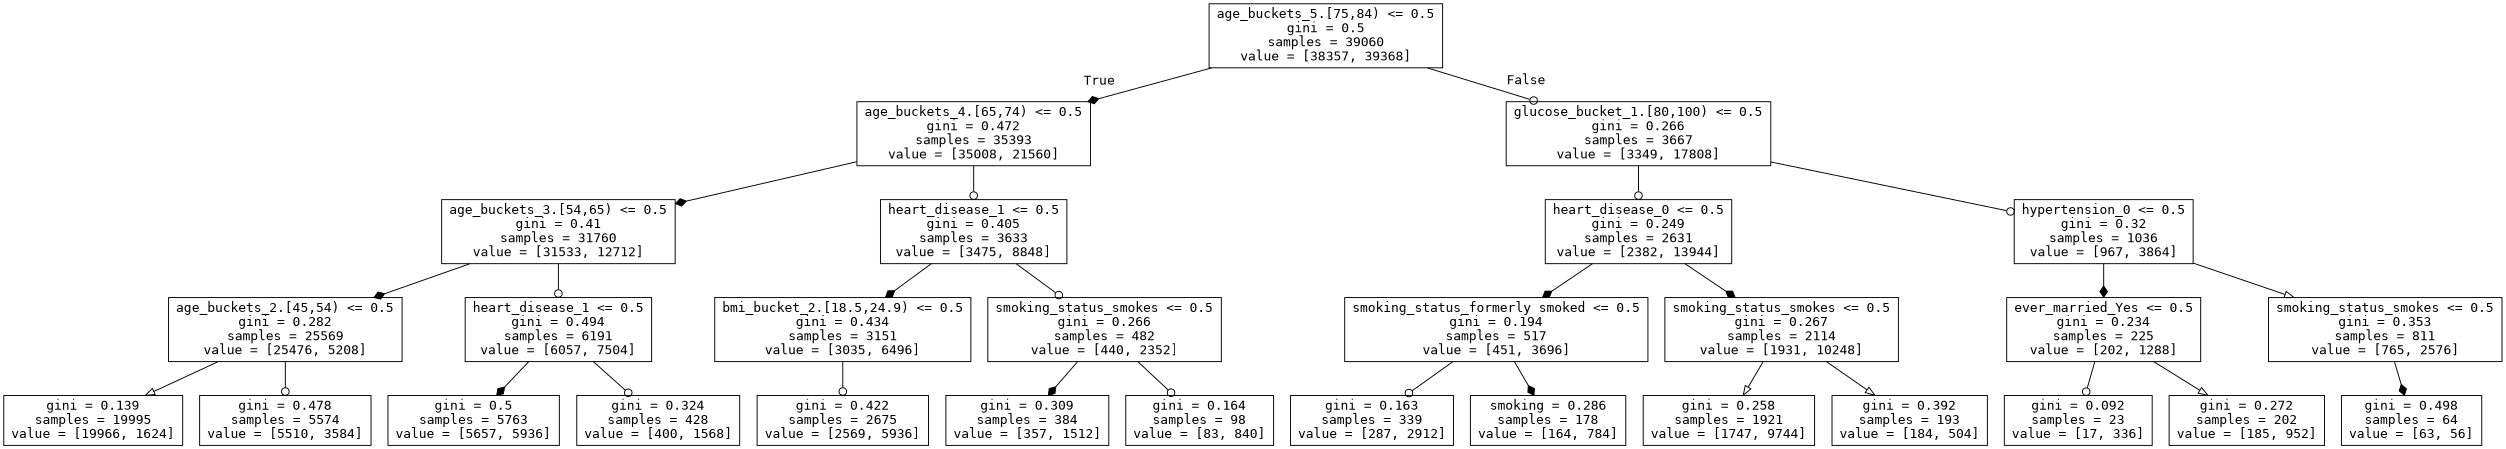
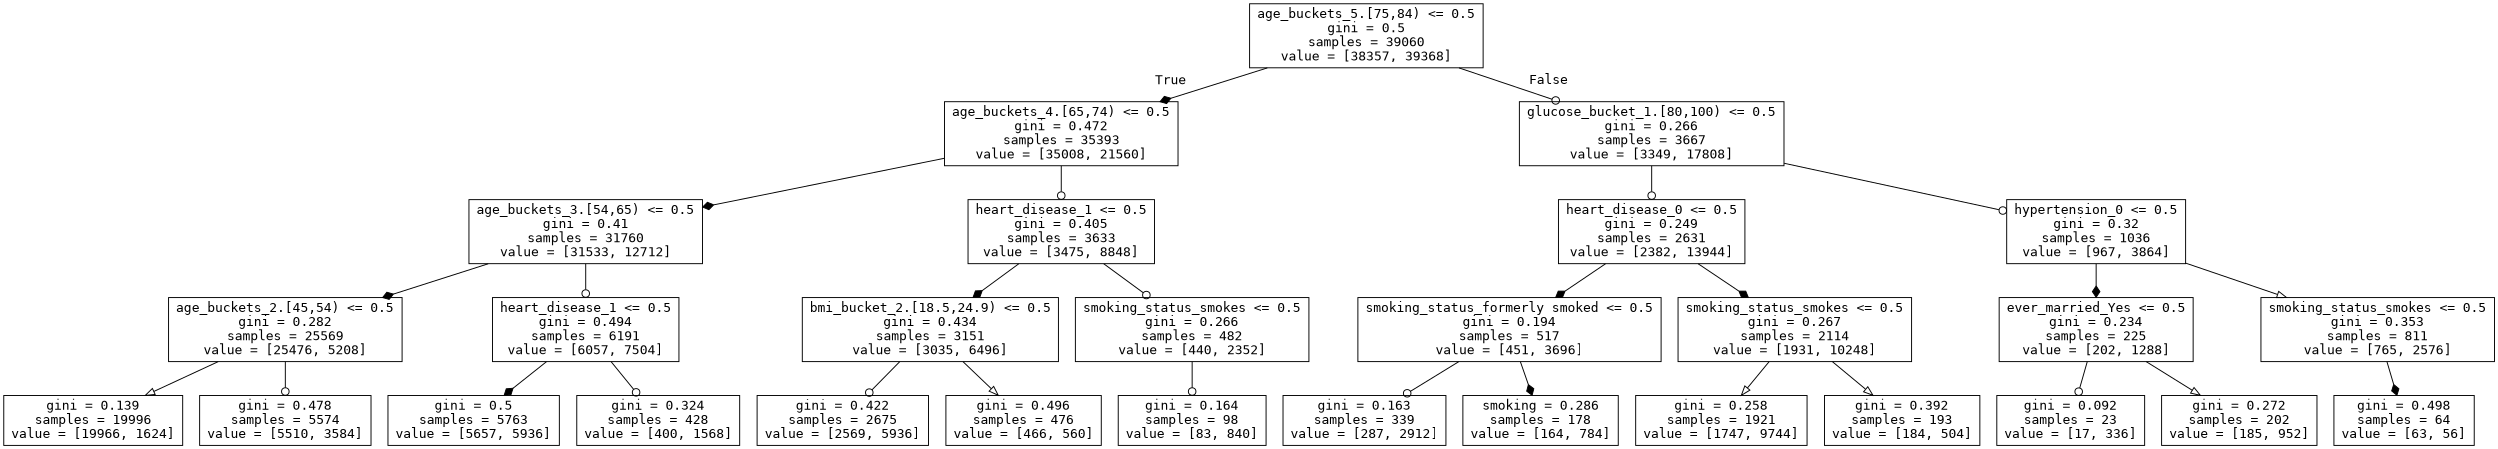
(93, 420) -> (93, 420)
none -> (1024, 420)
(1027, 420) -> none
